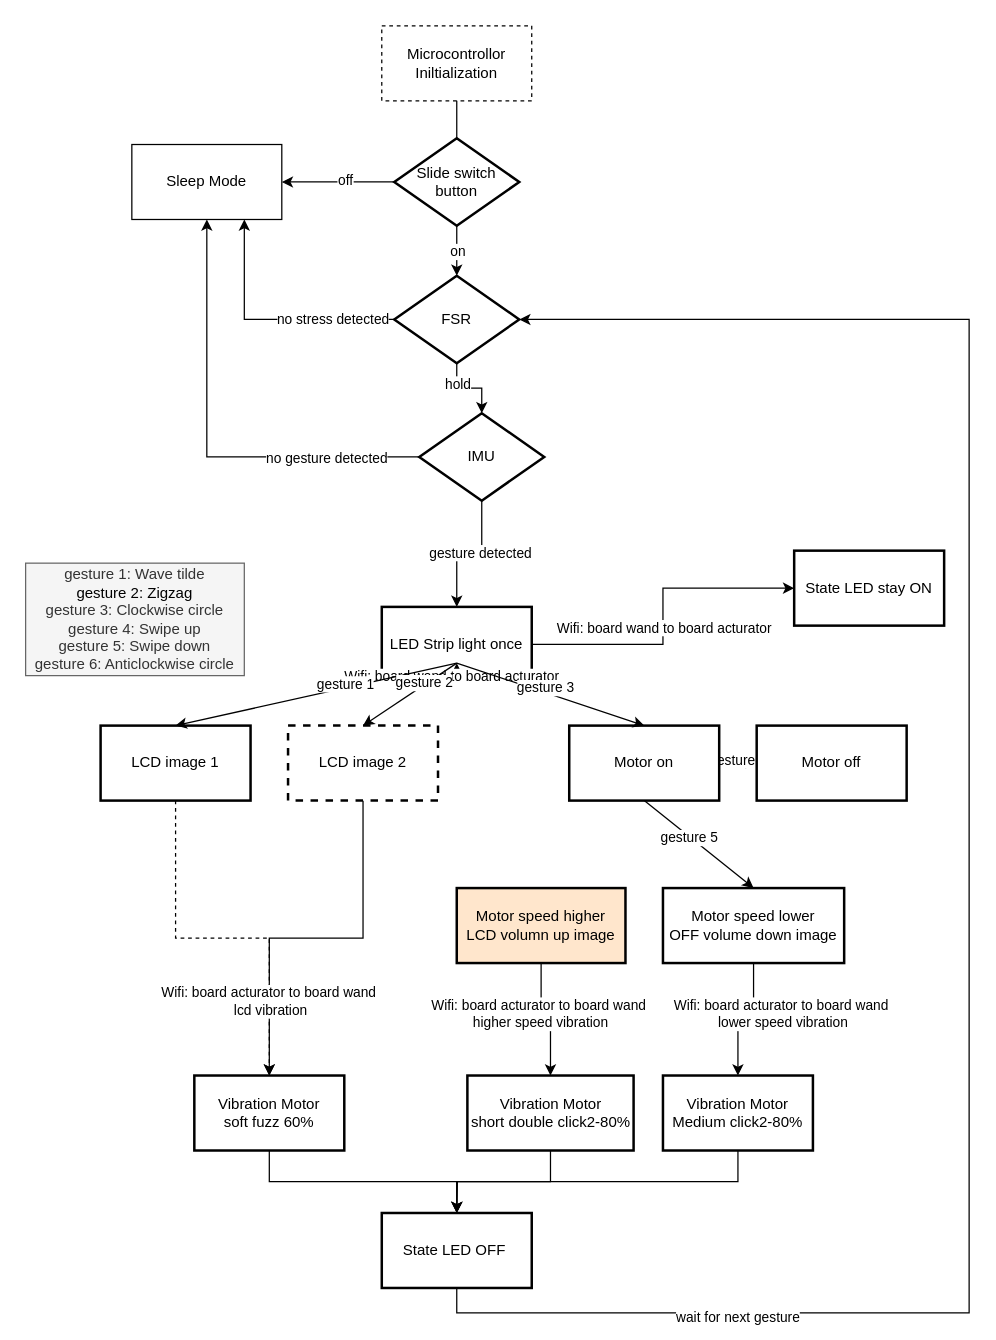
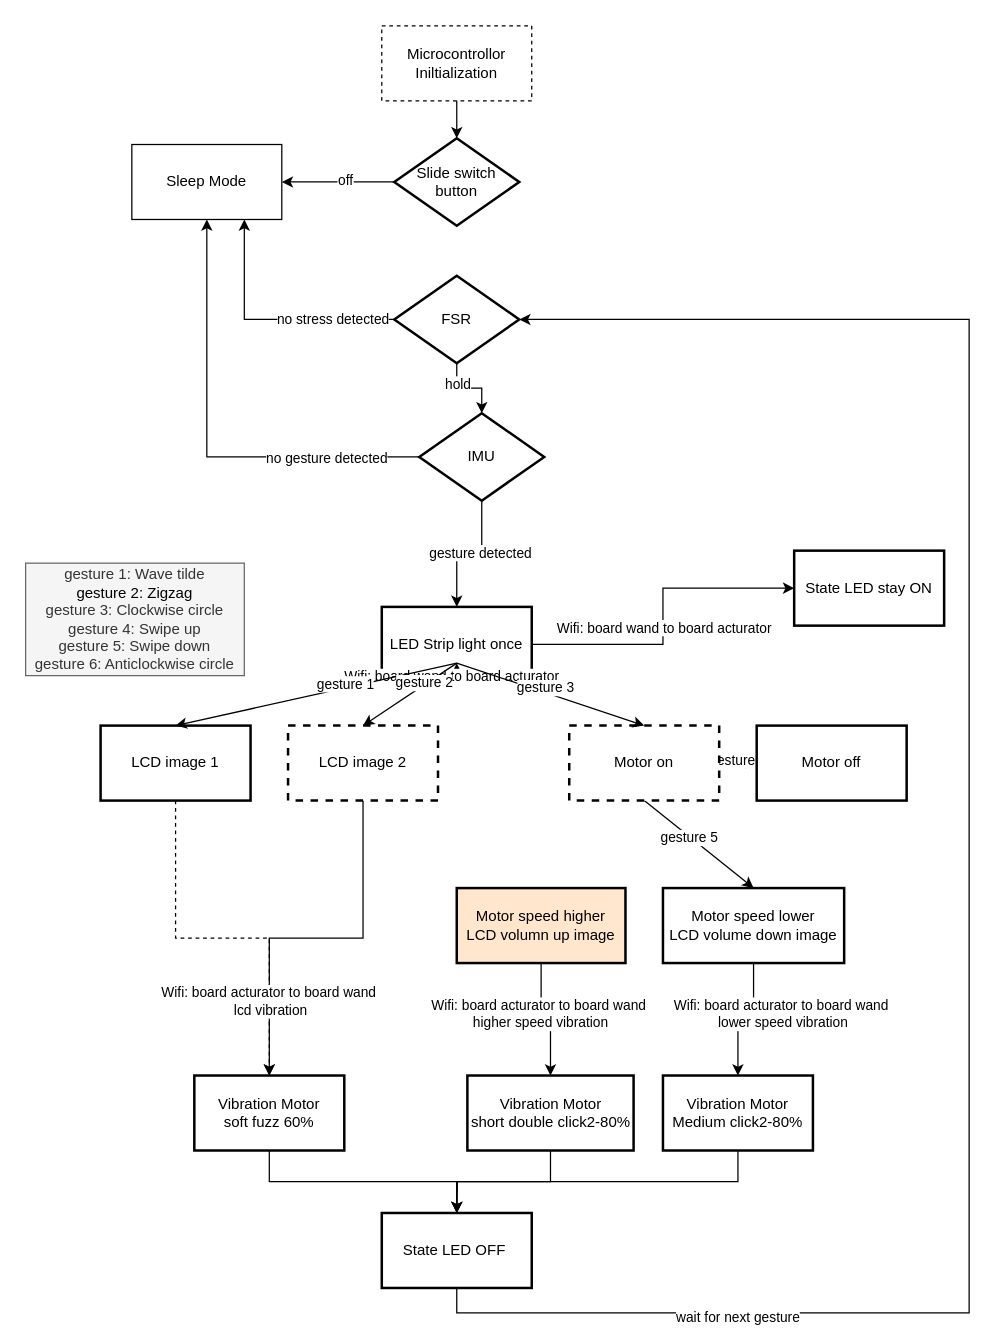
(457, 131) -> (457, 128)
(457, 247) -> none
(644, 763) -> (644, 763)
(754, 926) -> (754, 926)
